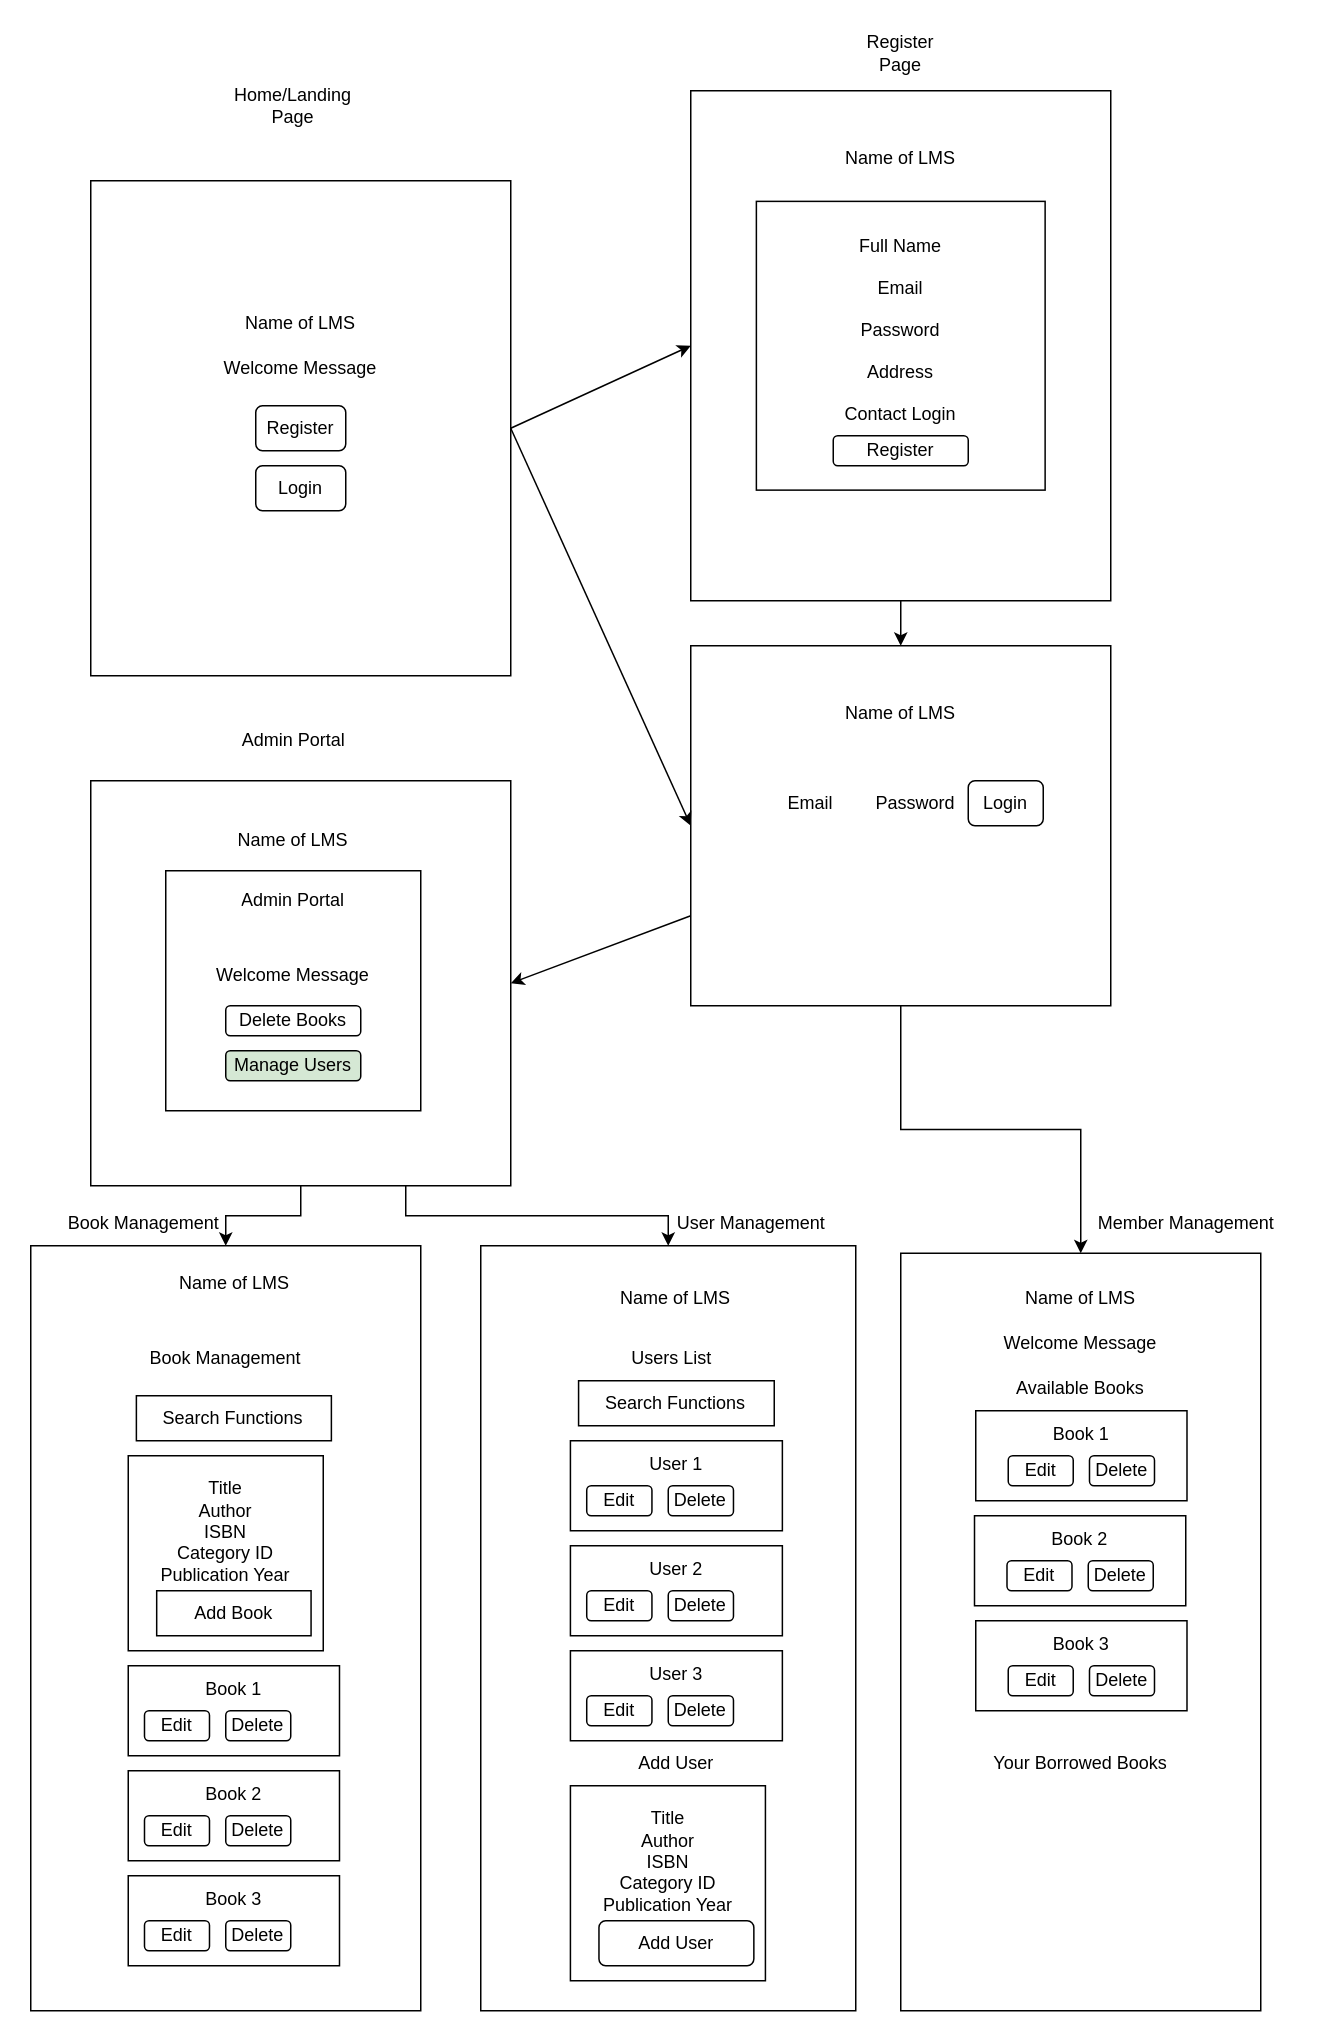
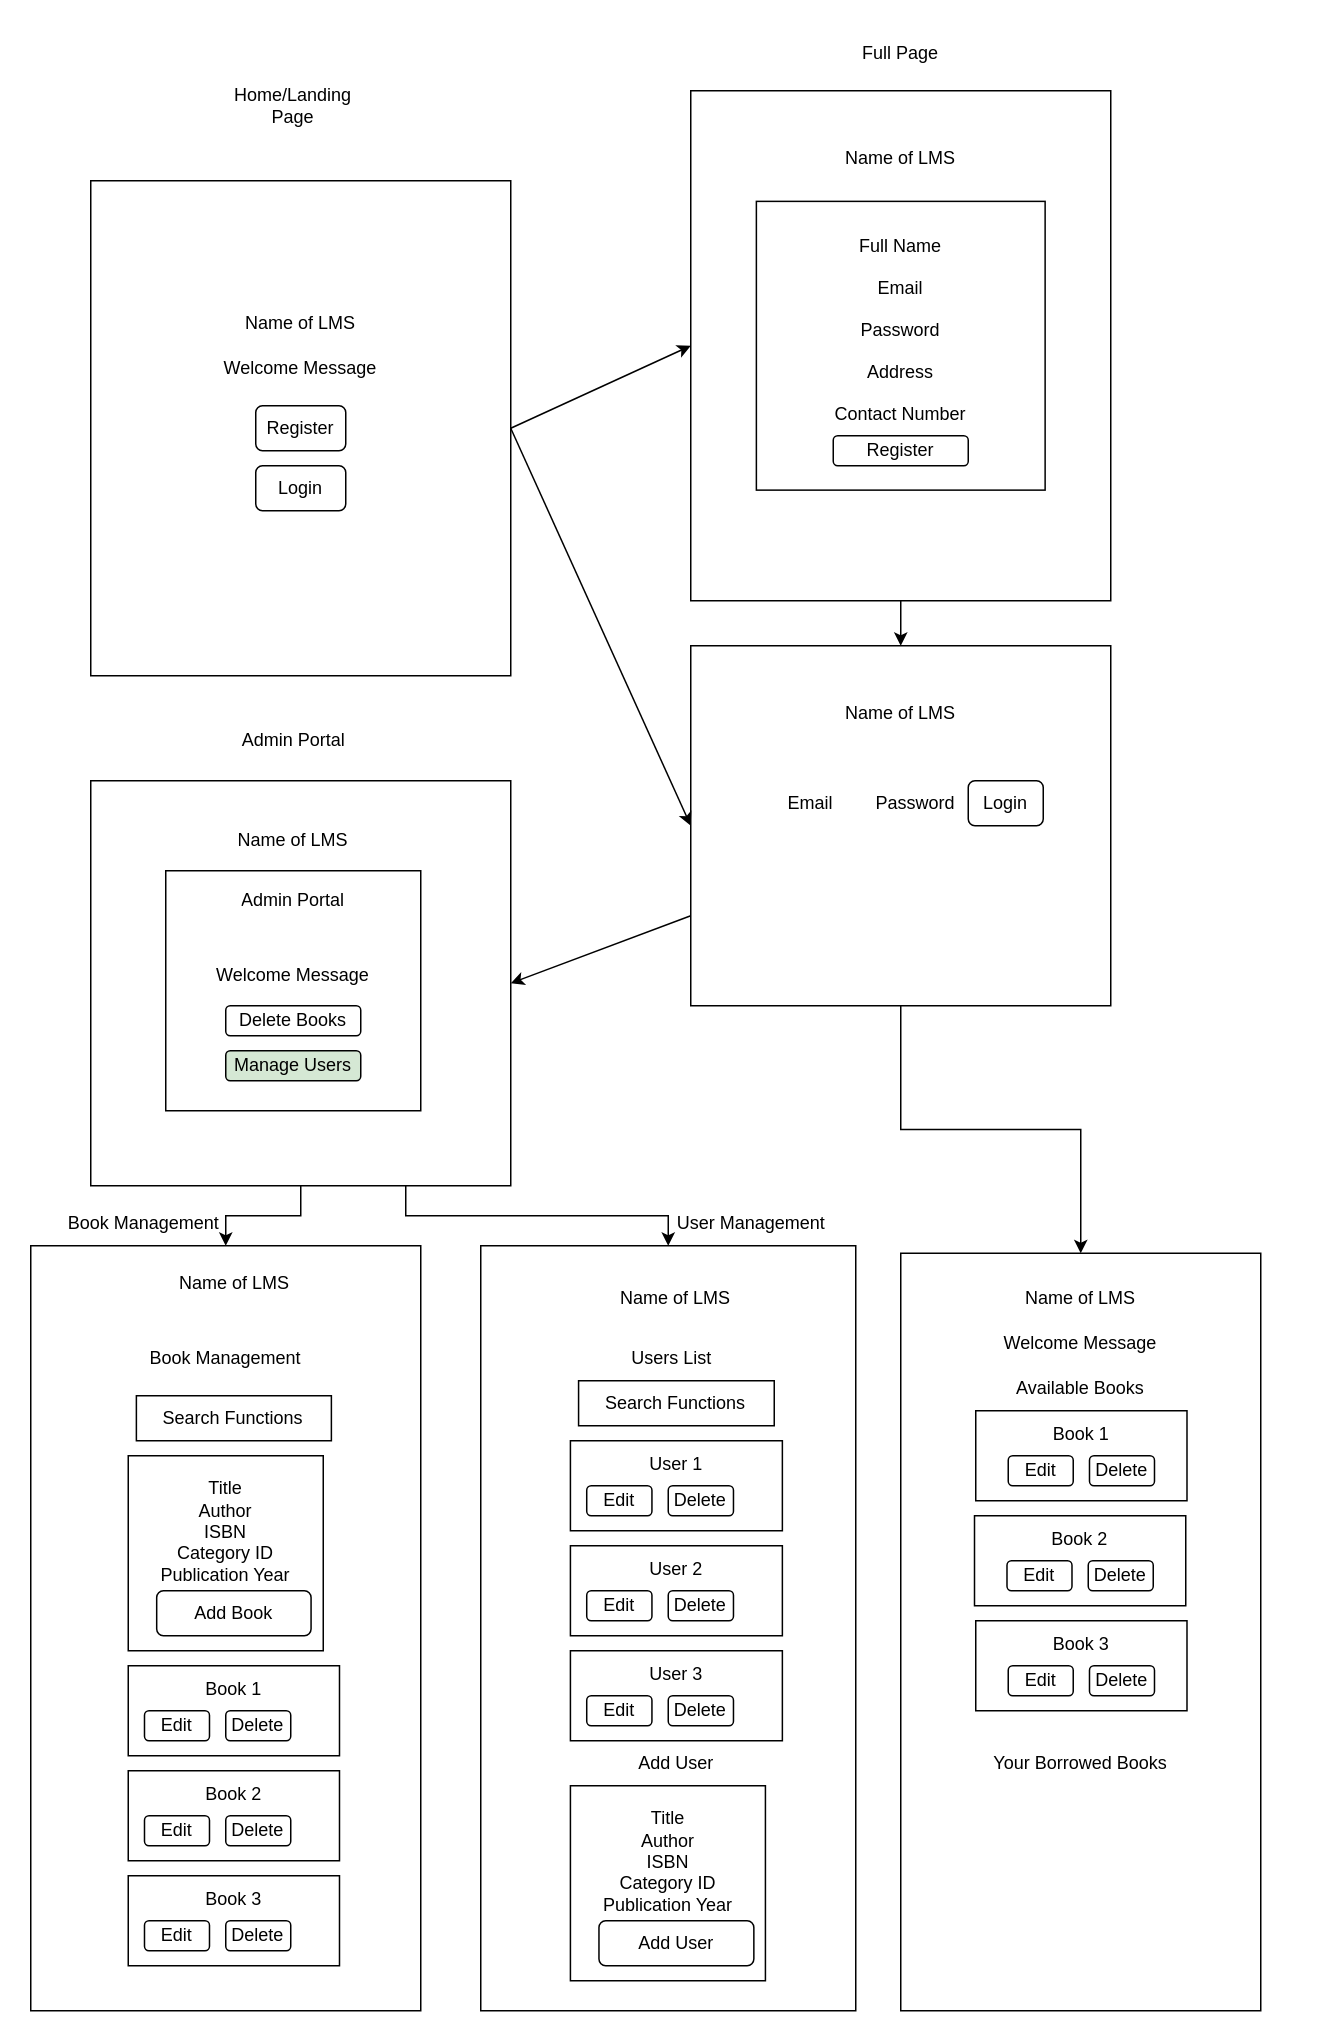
(901, 53) -> (901, 53)
(901, 415) -> (901, 415)
(1186, 1223) -> none
(234, 1613) -> (234, 1613)
